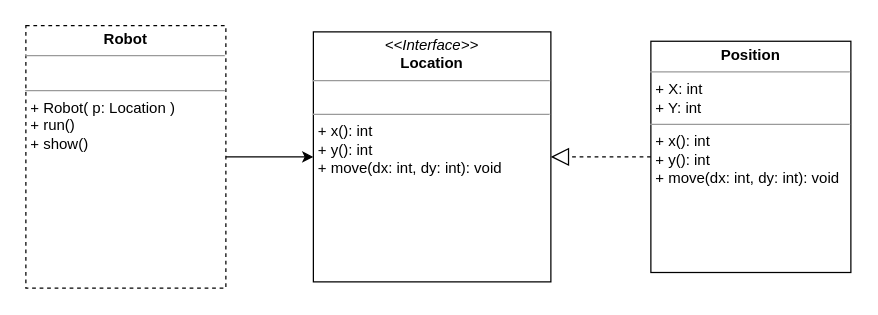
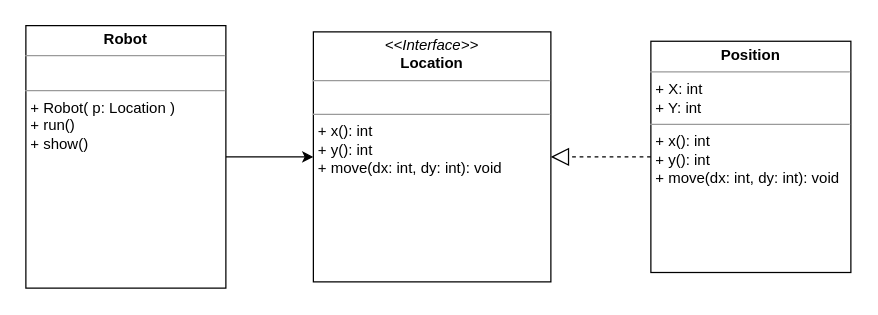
(126, 157) -> (126, 157)
